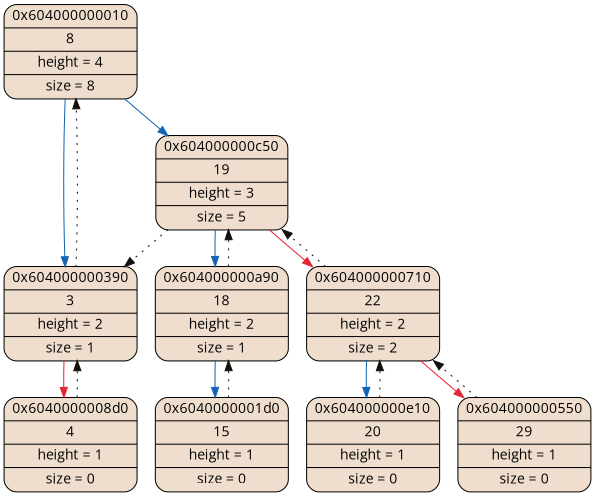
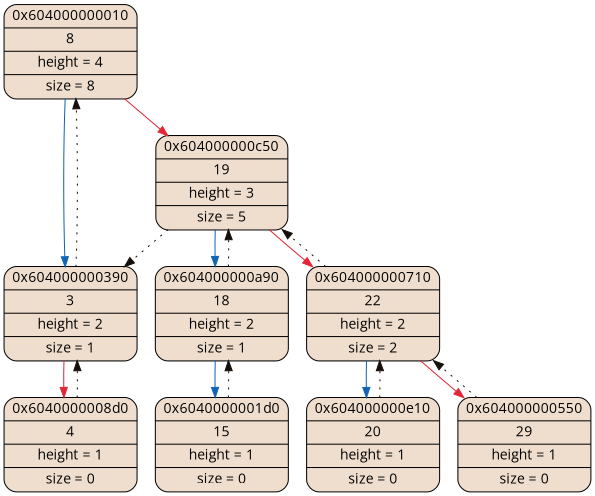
(142, 114) -> (142, 114)
